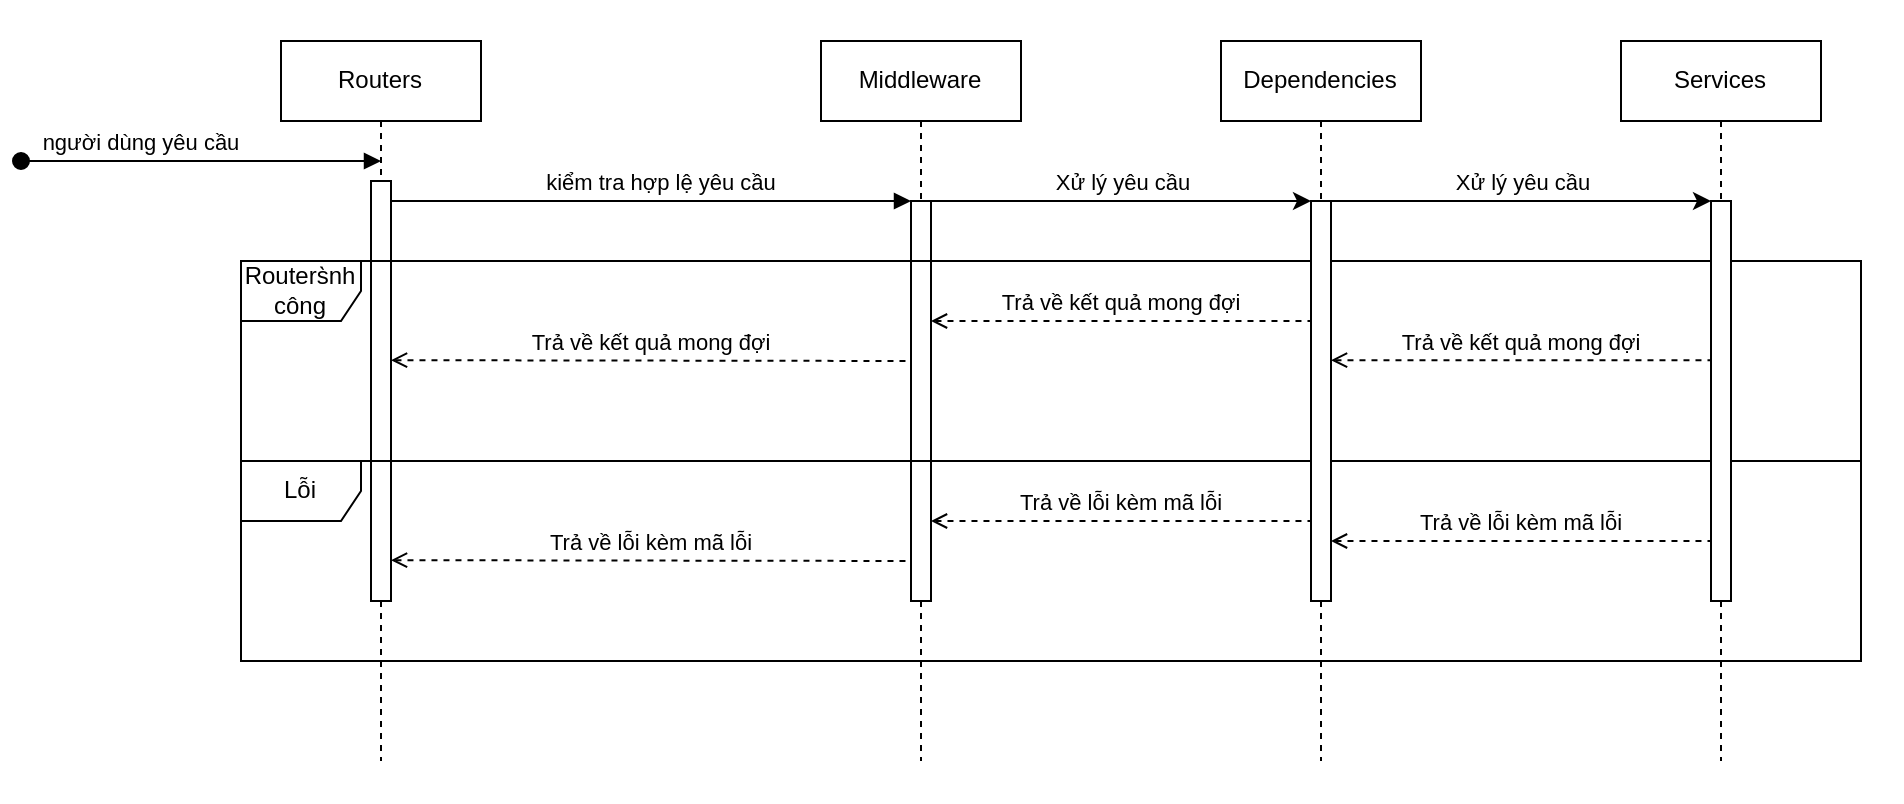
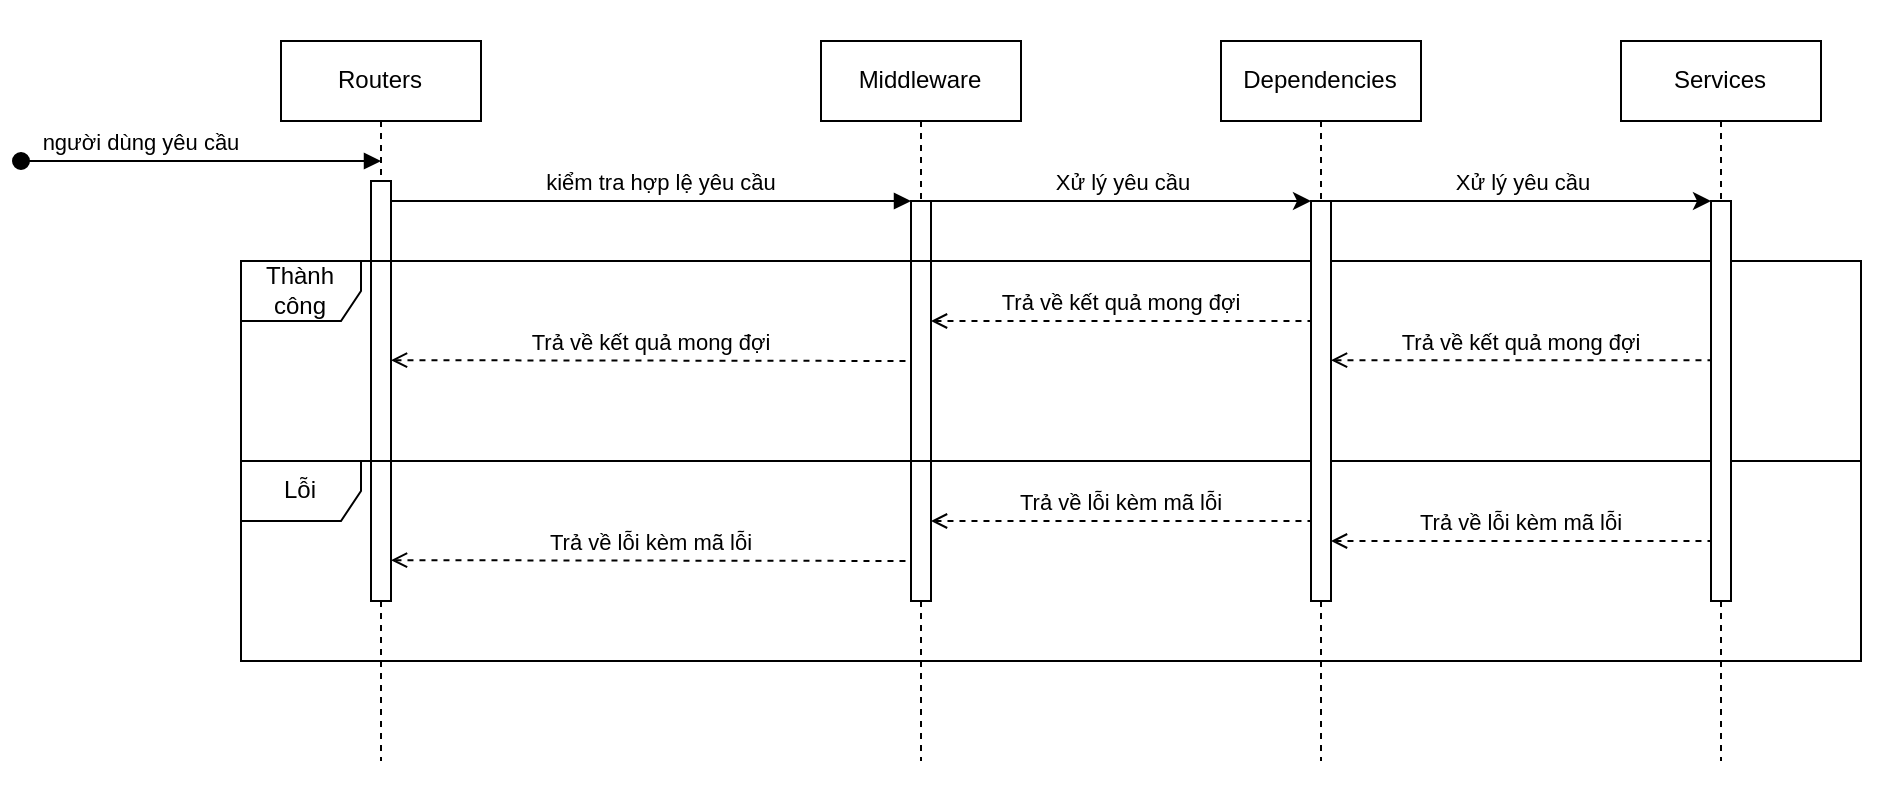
(301, 291) -> (301, 291)
